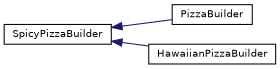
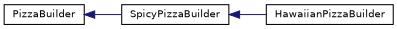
(147, 23) -> (108, 15)
